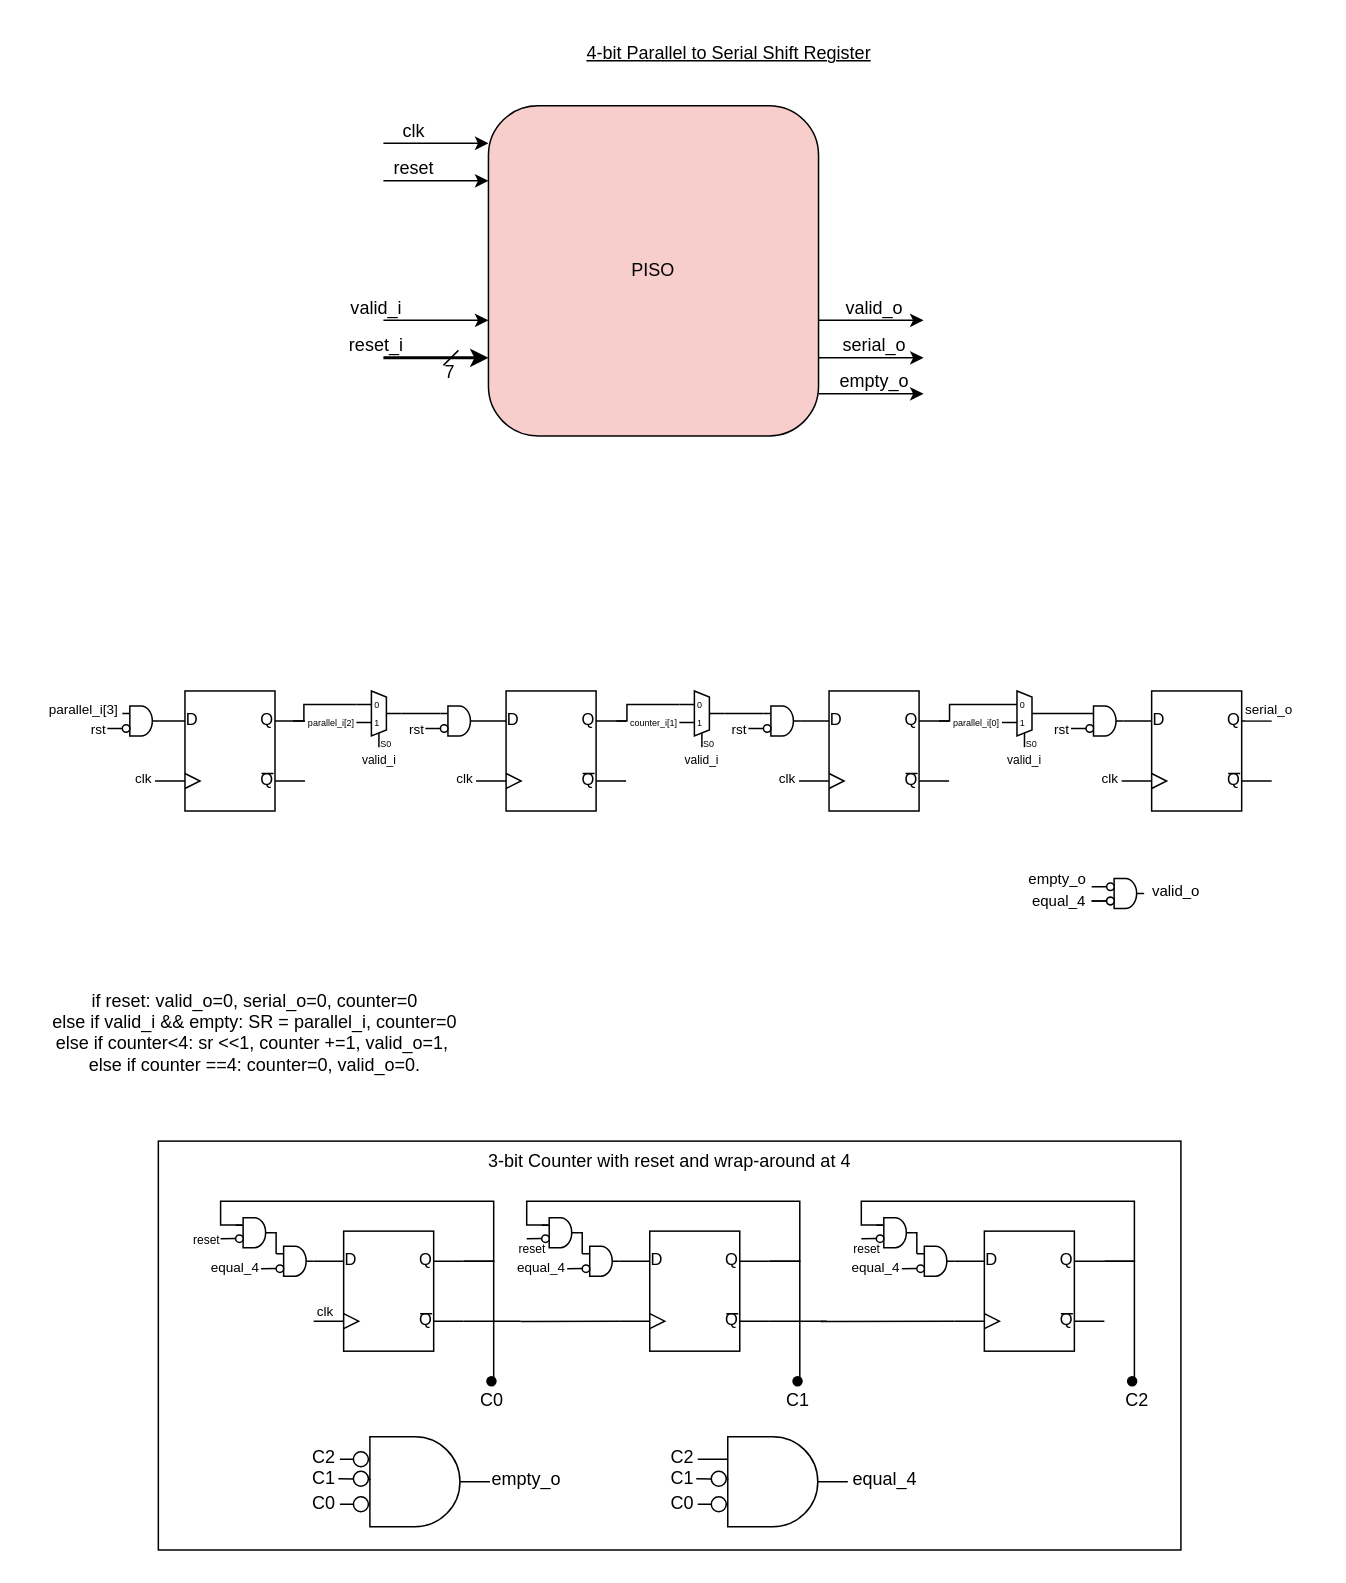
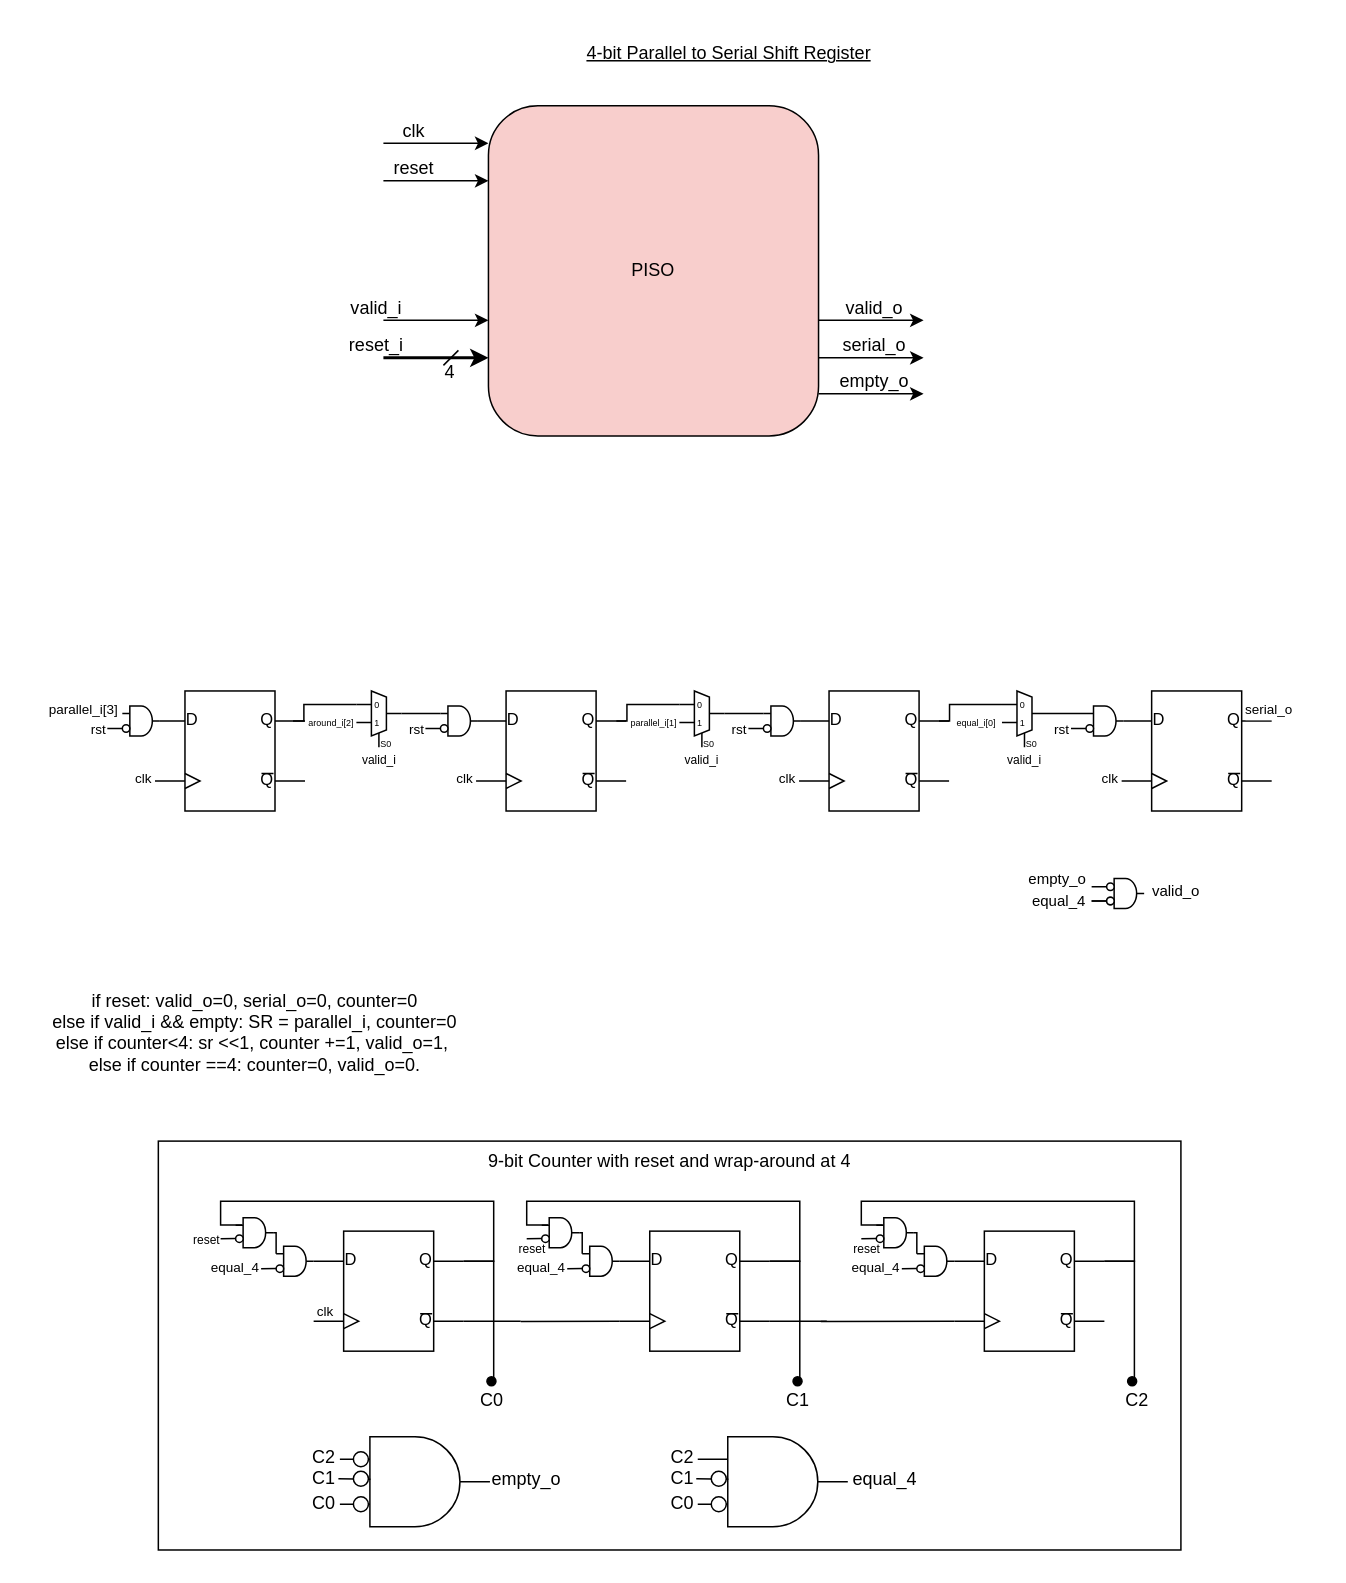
(450, 373) -> (450, 373)
(332, 721) -> (332, 721)
(654, 721) -> (654, 721)
(977, 721) -> (977, 721)
(670, 1162) -> (670, 1162)
